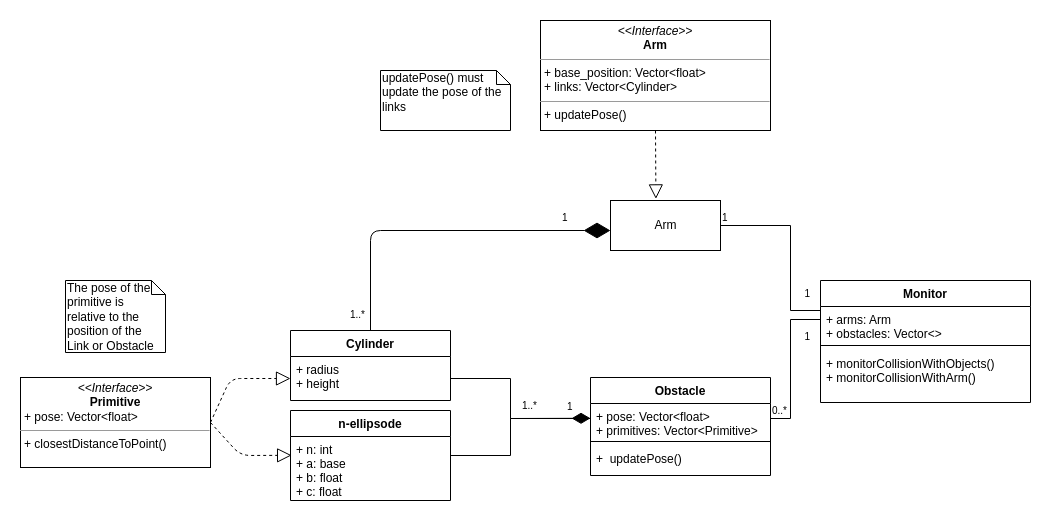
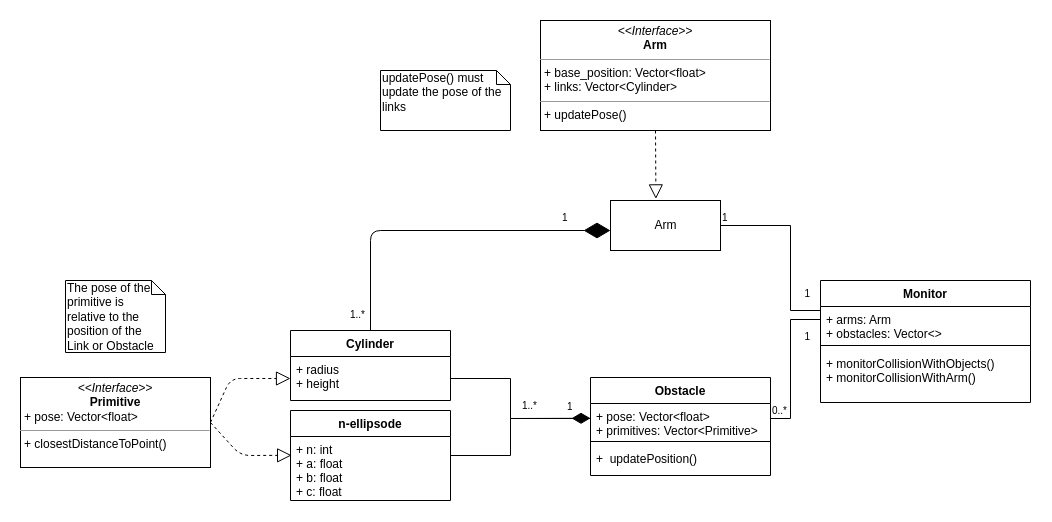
(317, 450) -> (317, 450)
(645, 459) -> (655, 459)
